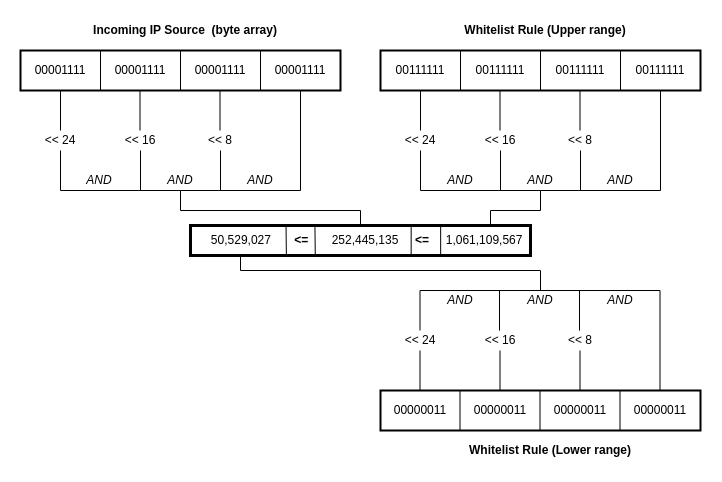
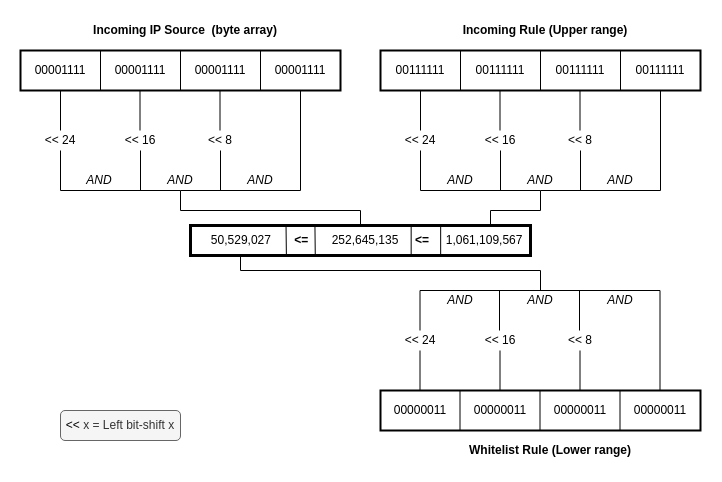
(546, 31) -> (546, 31)
(361, 241) -> (361, 241)
none -> (121, 426)
